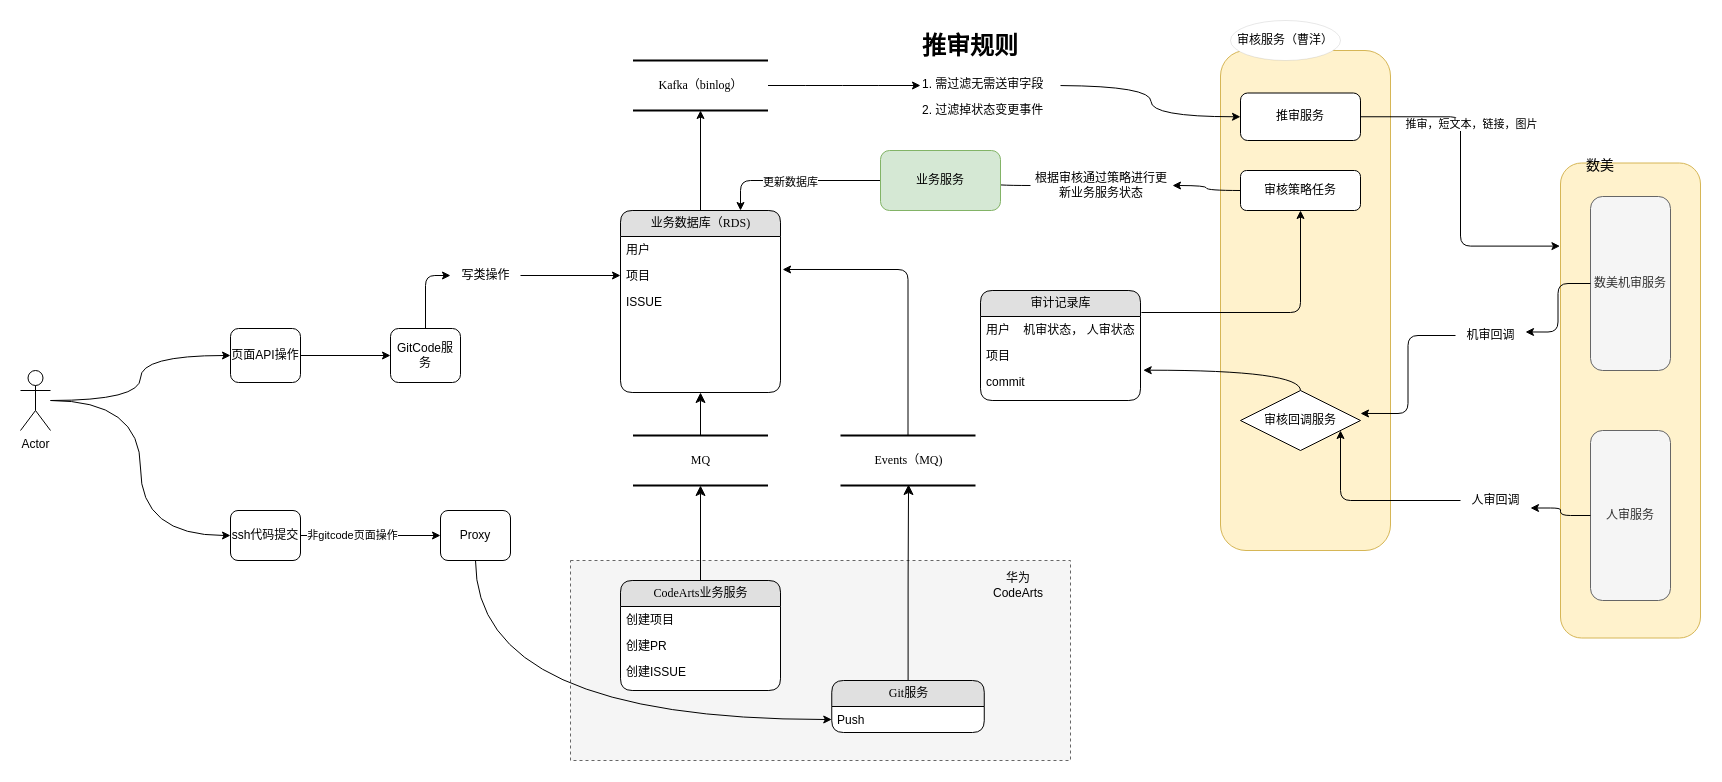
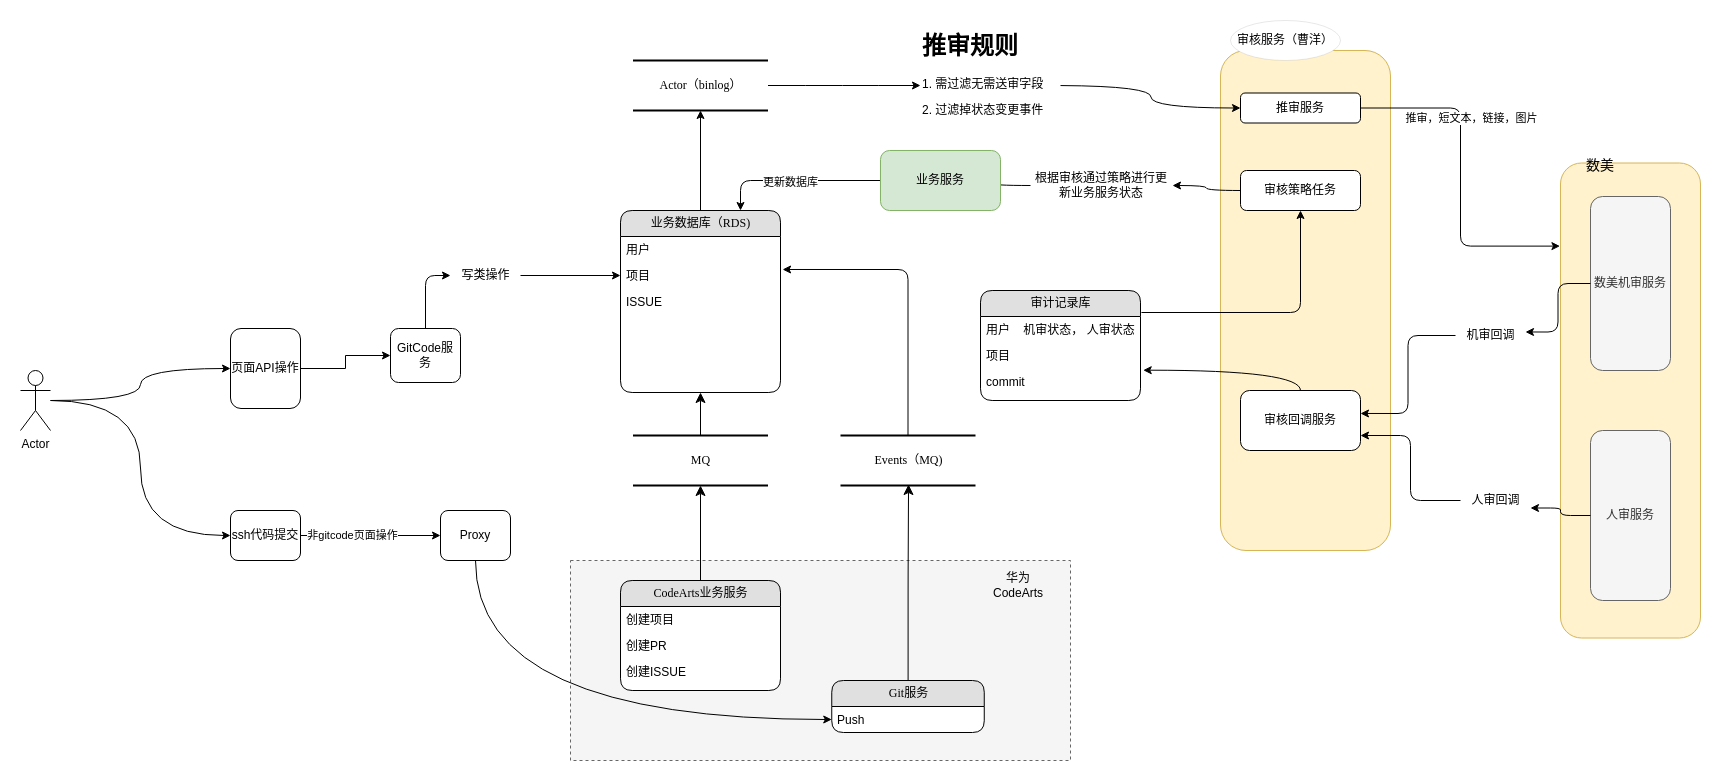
(701, 86) -> (701, 86)
(1301, 117) -> (1301, 108)
(266, 356) -> (266, 369)
(1301, 421) -> (1301, 421)
